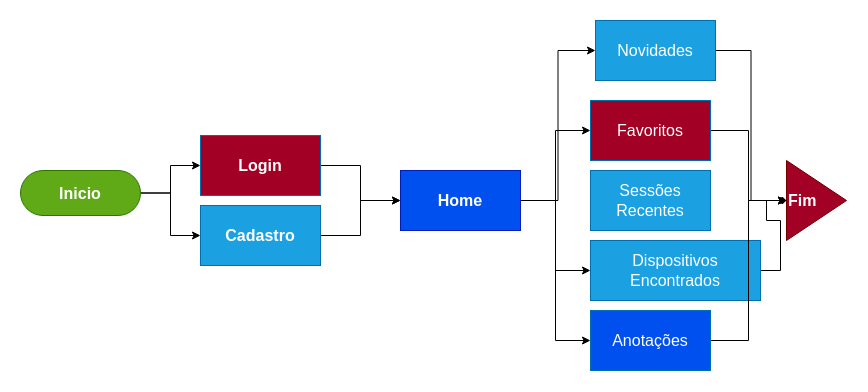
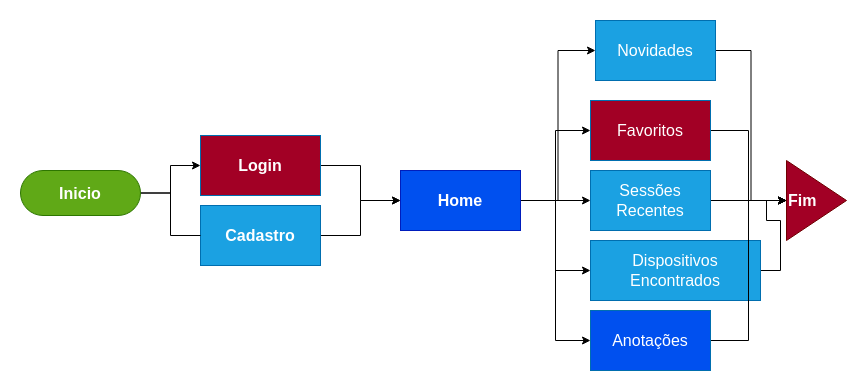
(749, 198) -> (749, 198)
none -> (572, 201)
none -> (728, 201)
(192, 236) -> (194, 236)
